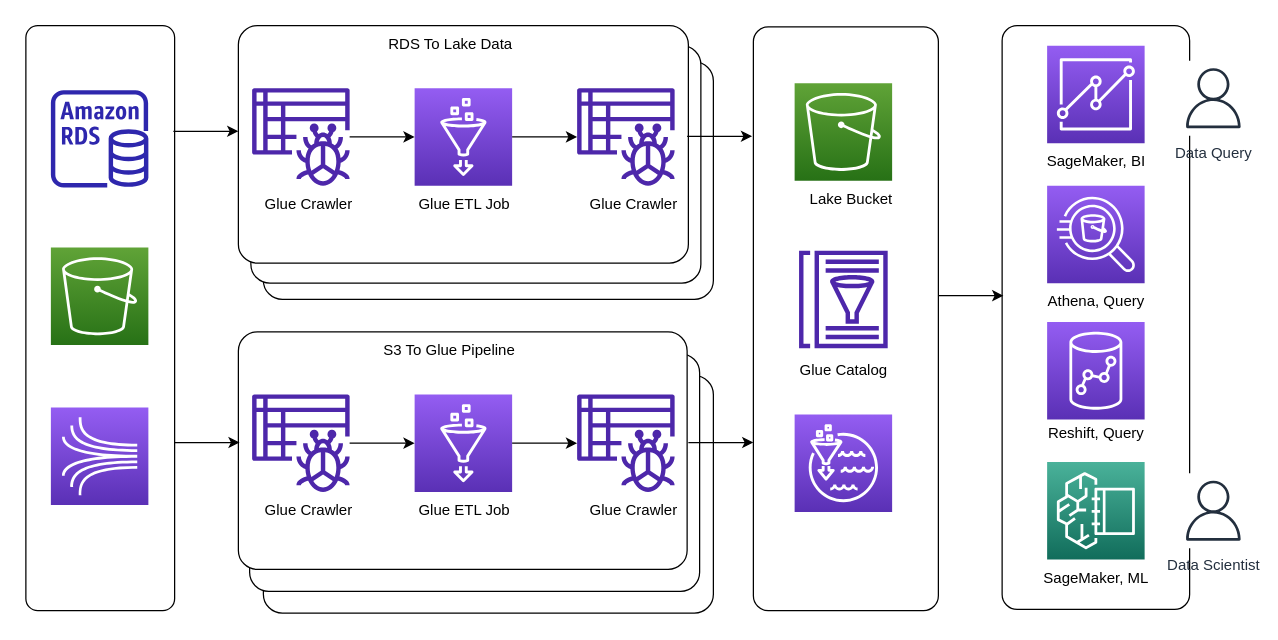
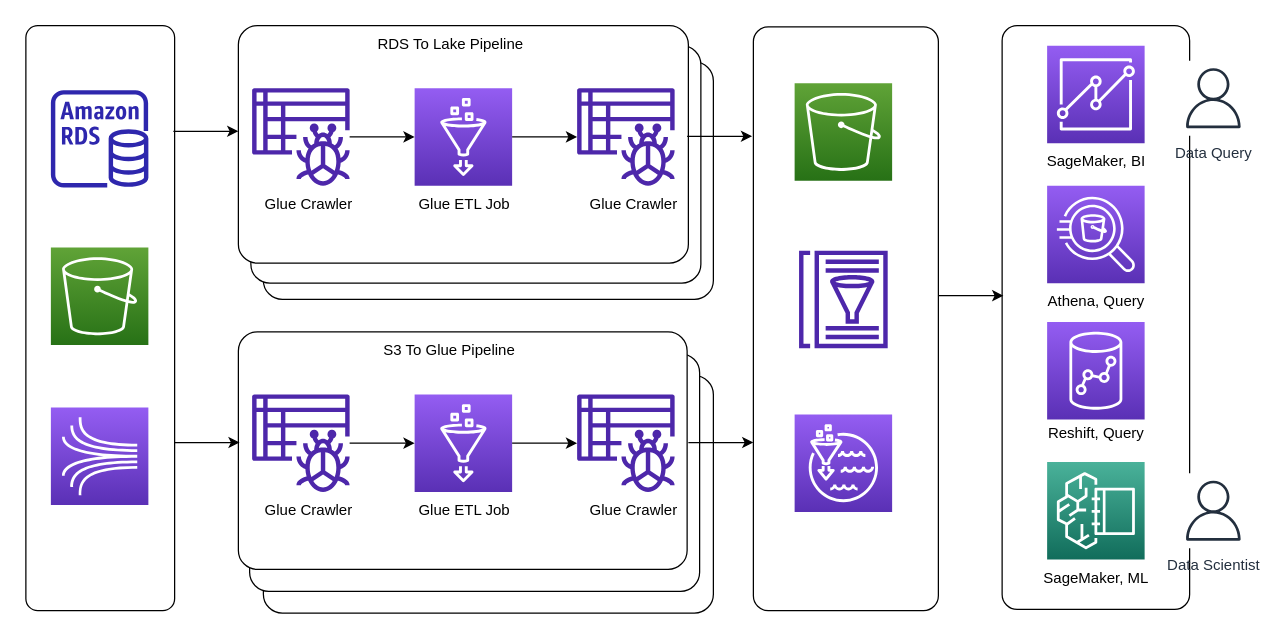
(451, 44) -> (451, 44)
(851, 199) -> none
(843, 371) -> none
